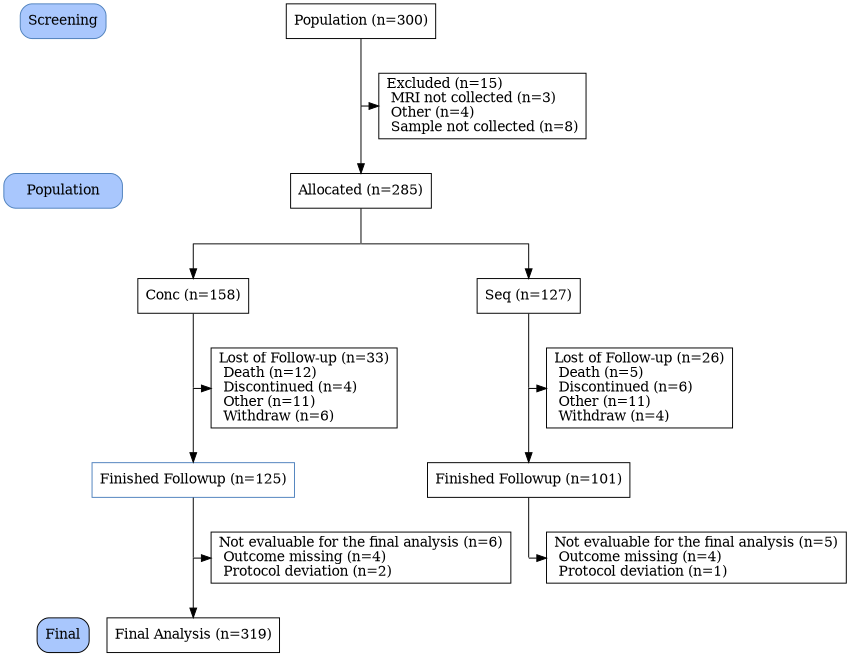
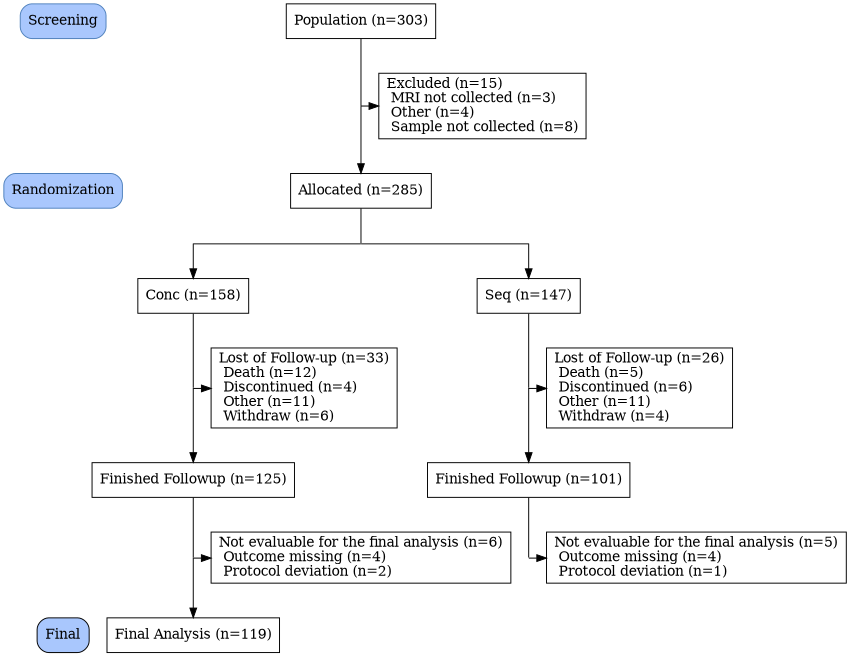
(361, 21) -> (361, 21)
(63, 191) -> (63, 191)
(529, 296) -> (529, 296)
(193, 480) -> (193, 480)
(193, 635) -> (193, 635)
